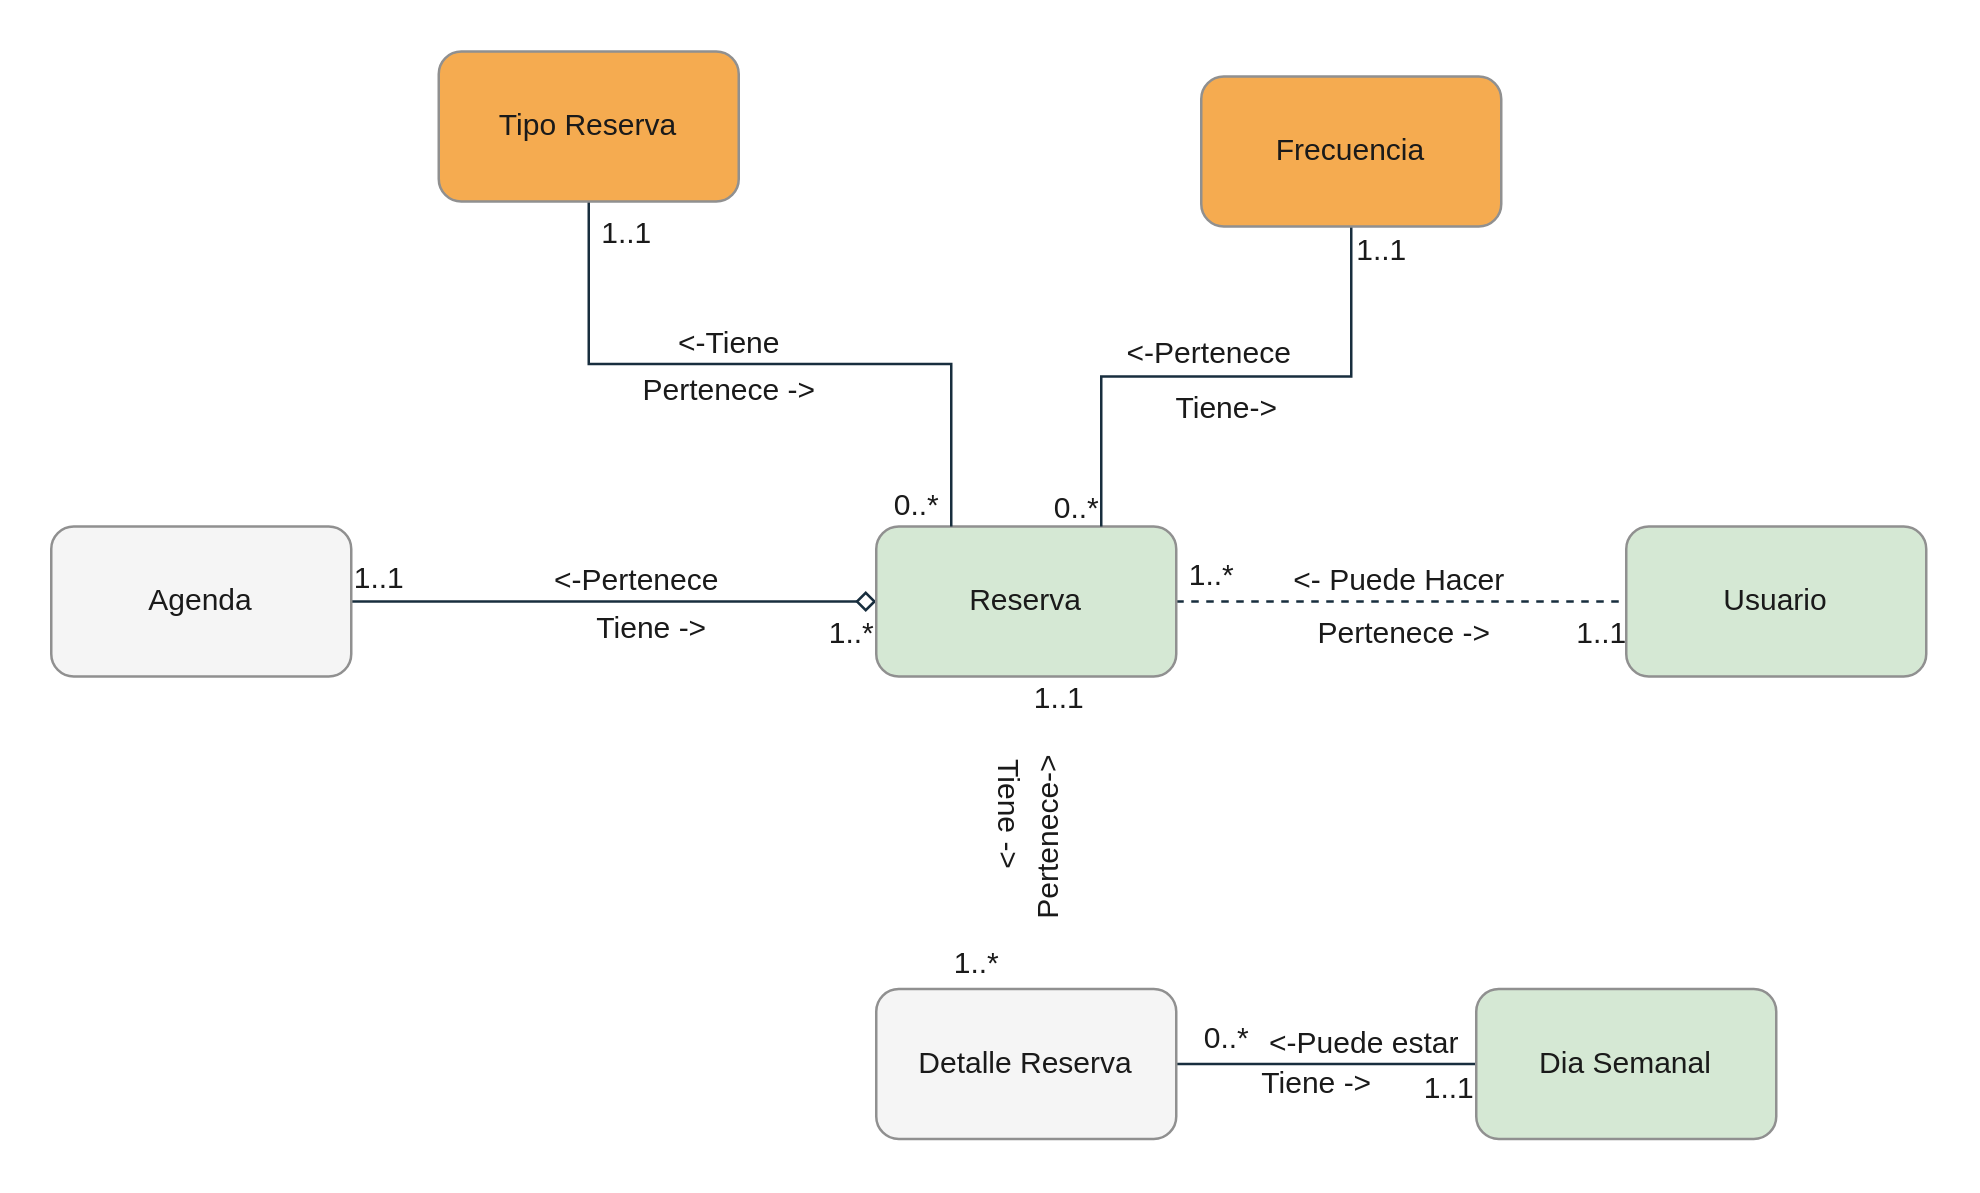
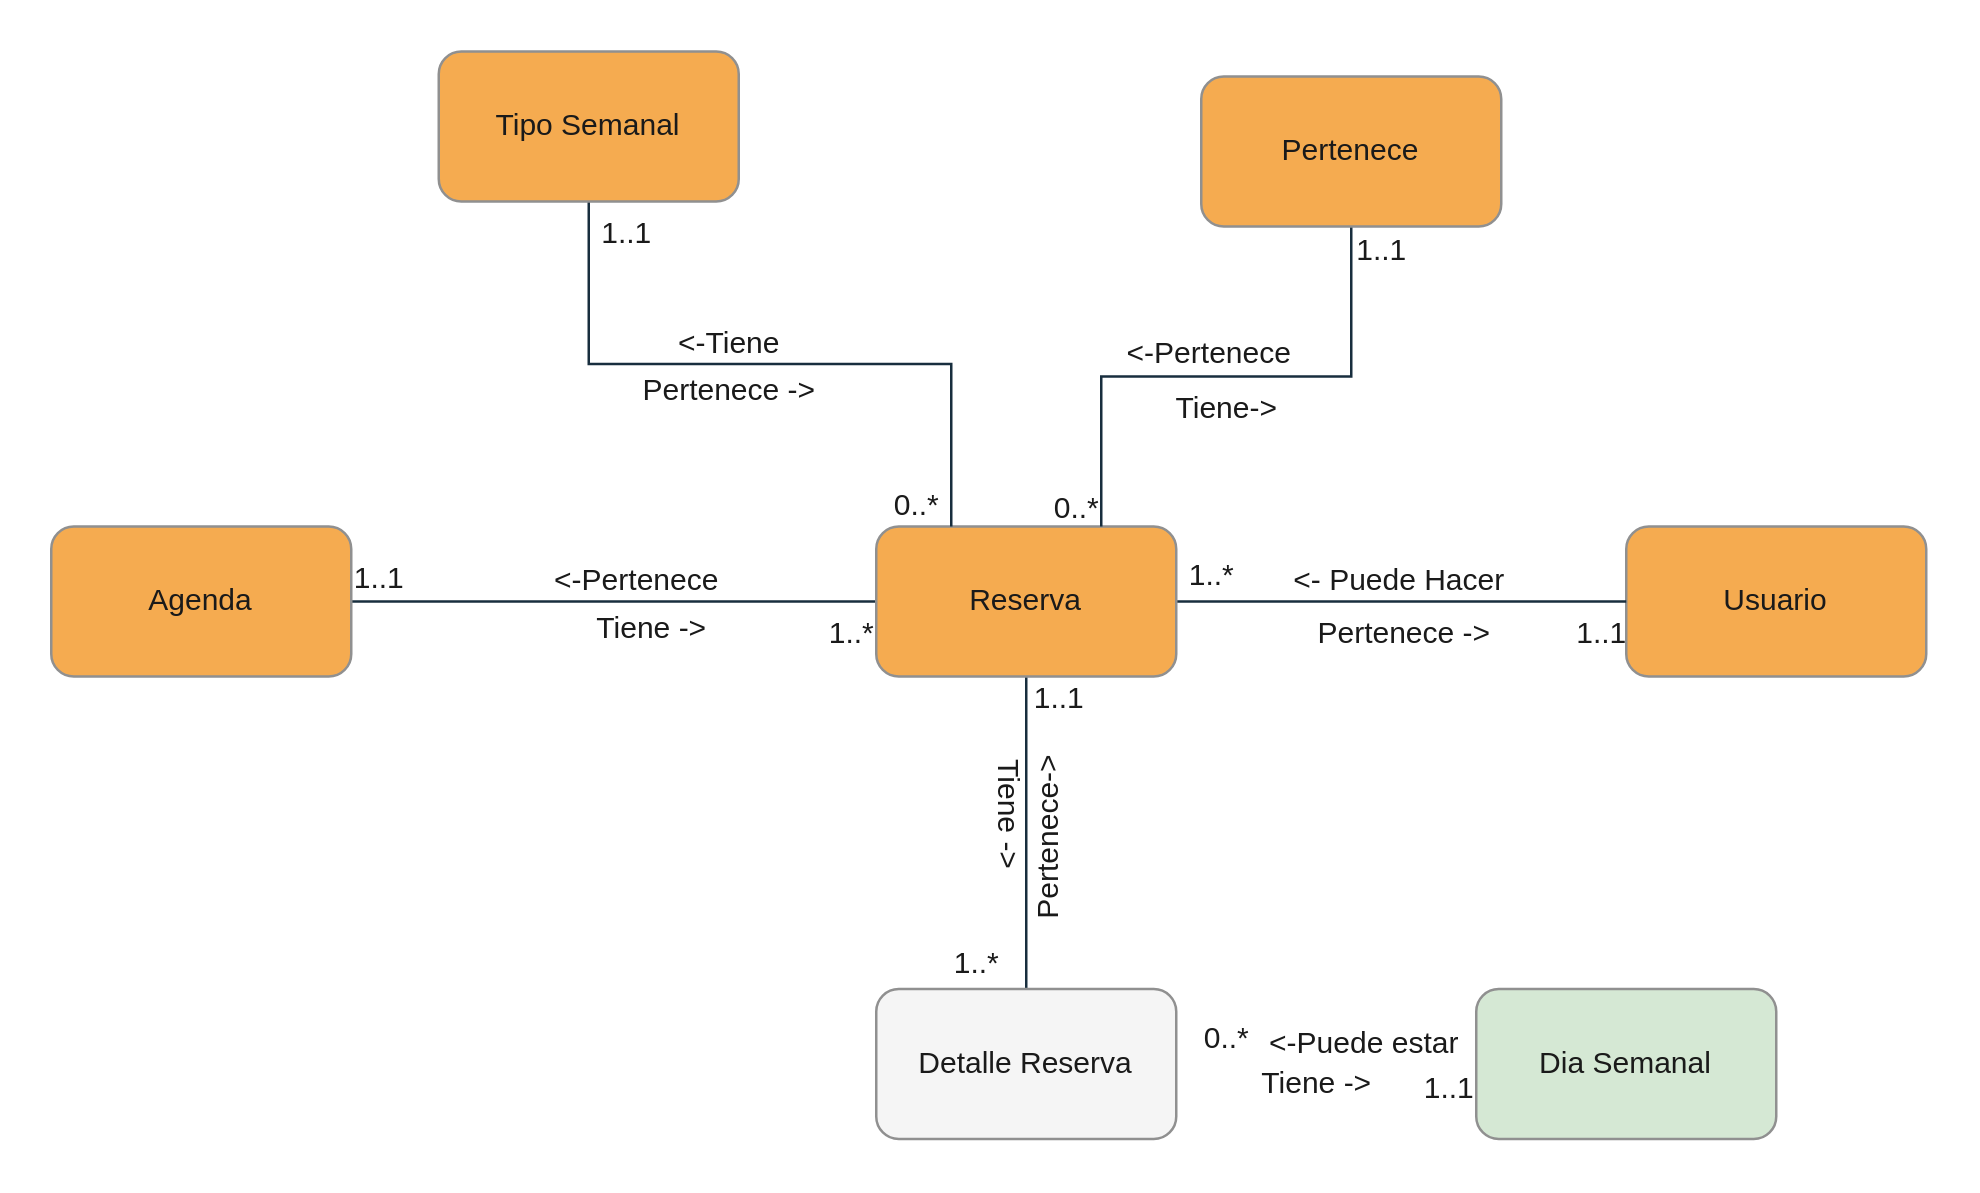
(589, 126) -> (589, 126)
(1351, 151) -> (1351, 151)
(201, 601) -> (201, 601)
(856, 601) -> (865, 601)
(1026, 601) -> (1026, 601)
(1401, 601) -> (1401, 601)
(1776, 601) -> (1776, 601)
none -> (1026, 833)
(1326, 1064) -> none
